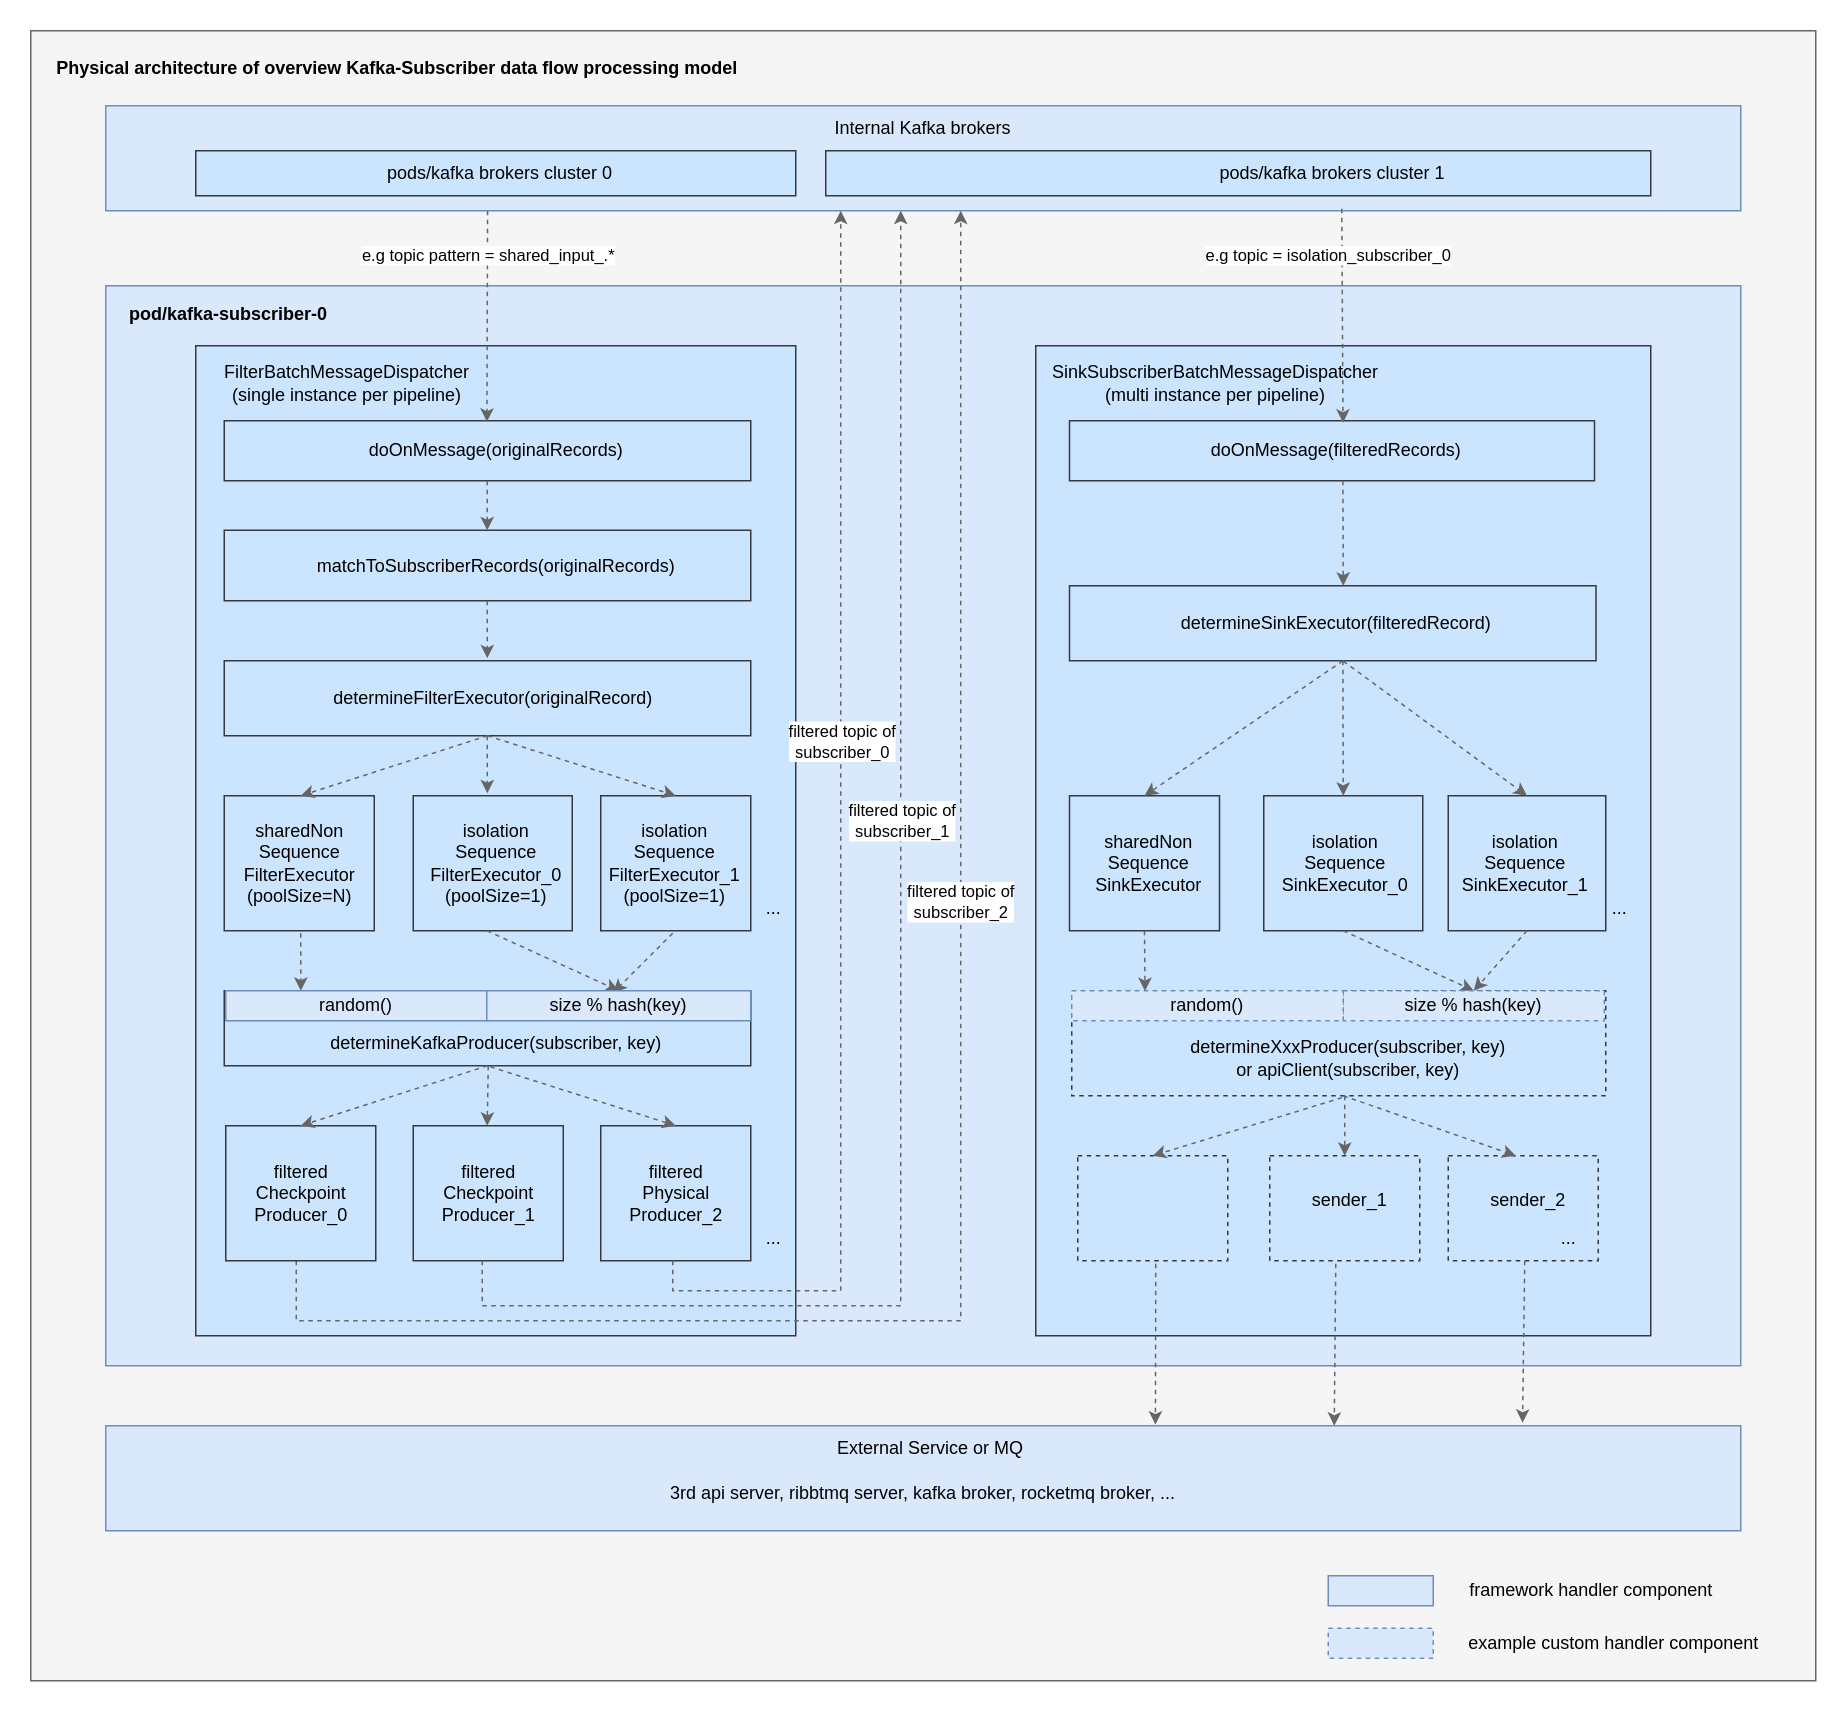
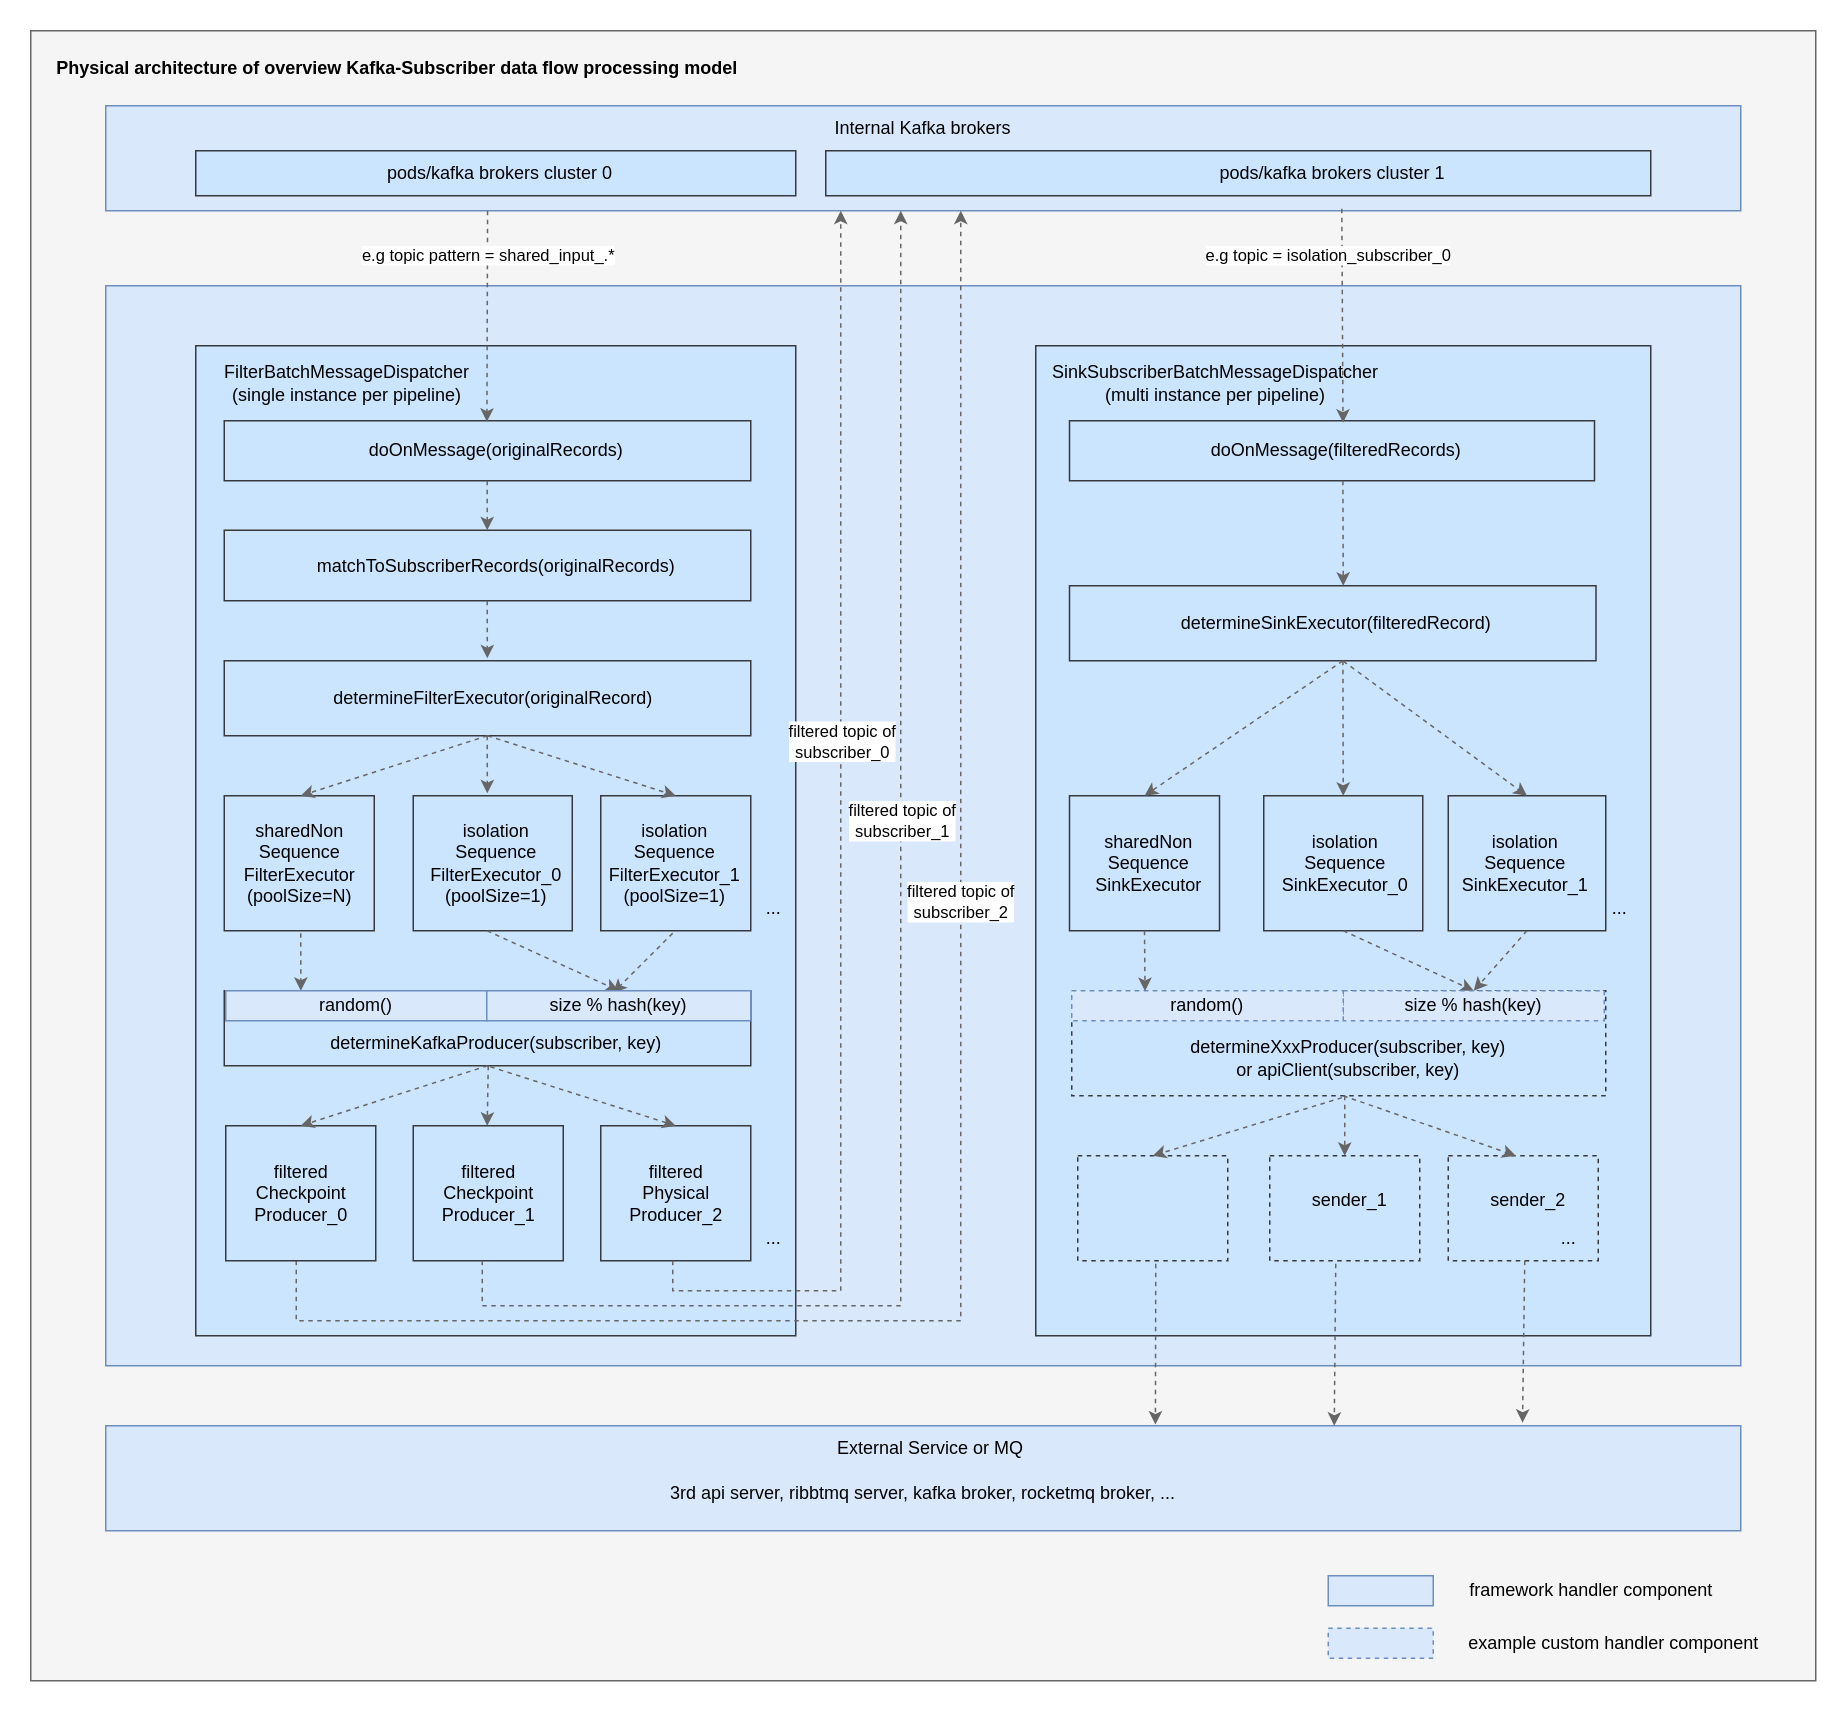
(229, 314) -> none
